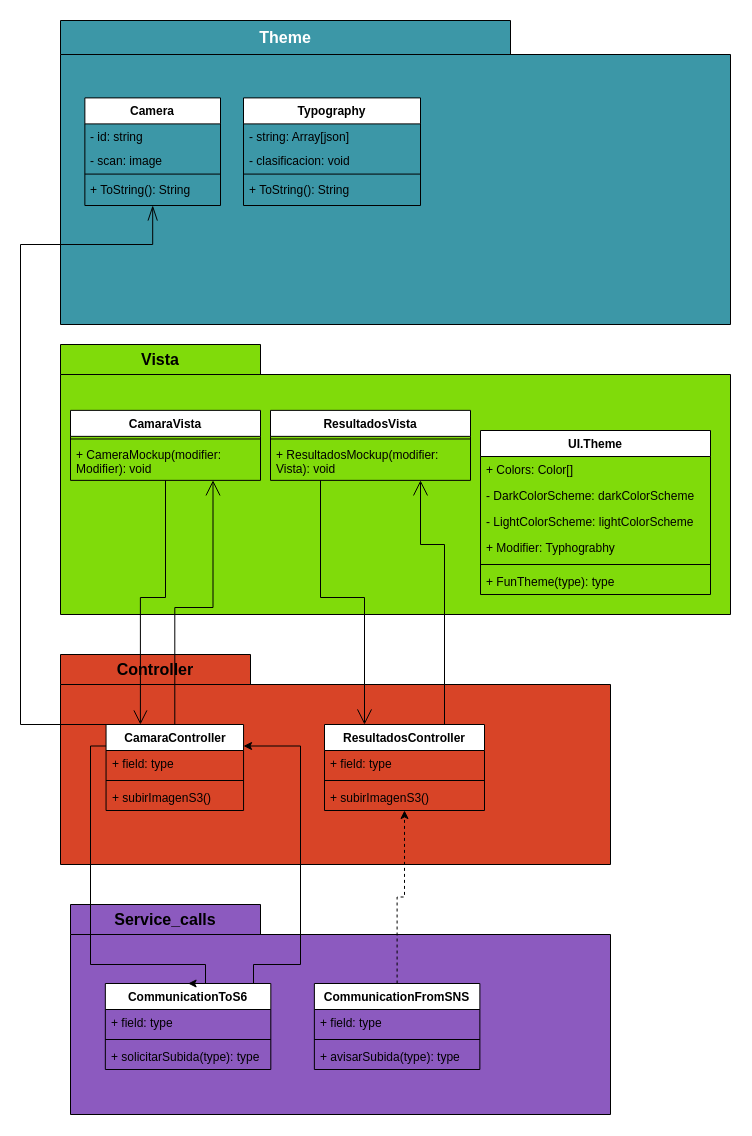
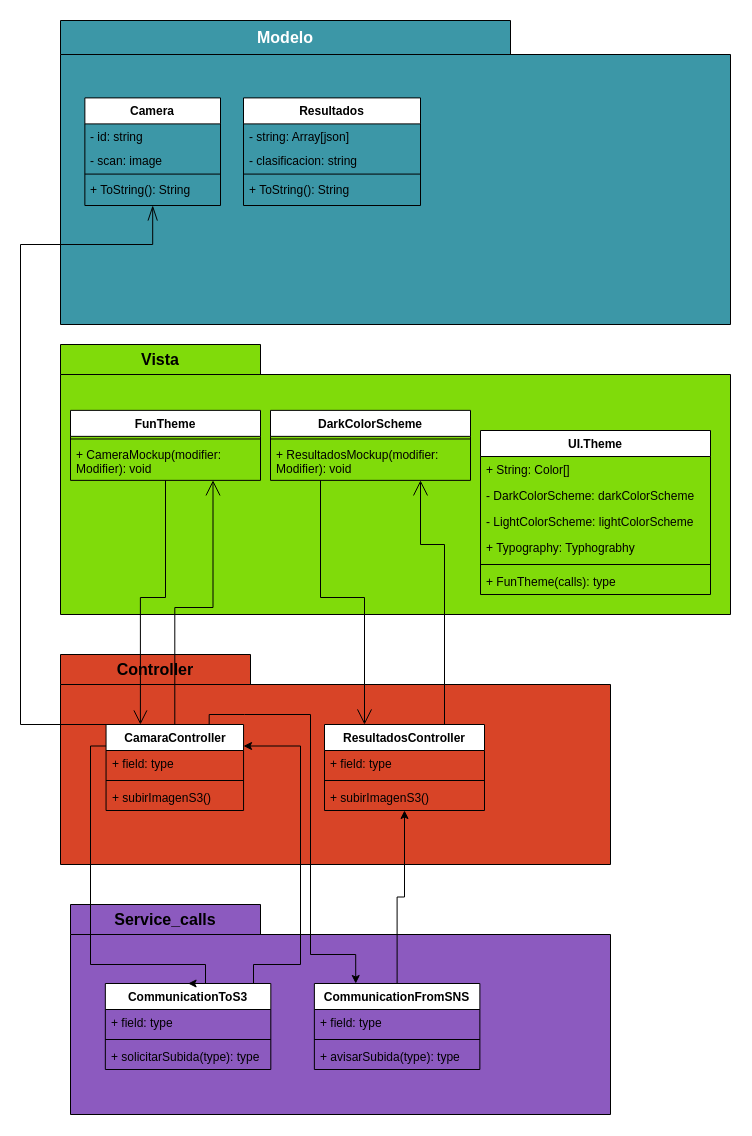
(286, 38) -> (286, 38)
(332, 112) -> (332, 112)
(308, 162) -> (314, 162)
(166, 425) -> (166, 425)
(371, 425) -> (371, 425)
(372, 463) -> (372, 463)
(536, 471) -> (536, 471)
(556, 549) -> (566, 549)
(556, 583) -> (556, 583)
none -> (311, 813)
(405, 879) -> (405, 879)
(188, 998) -> (188, 998)
